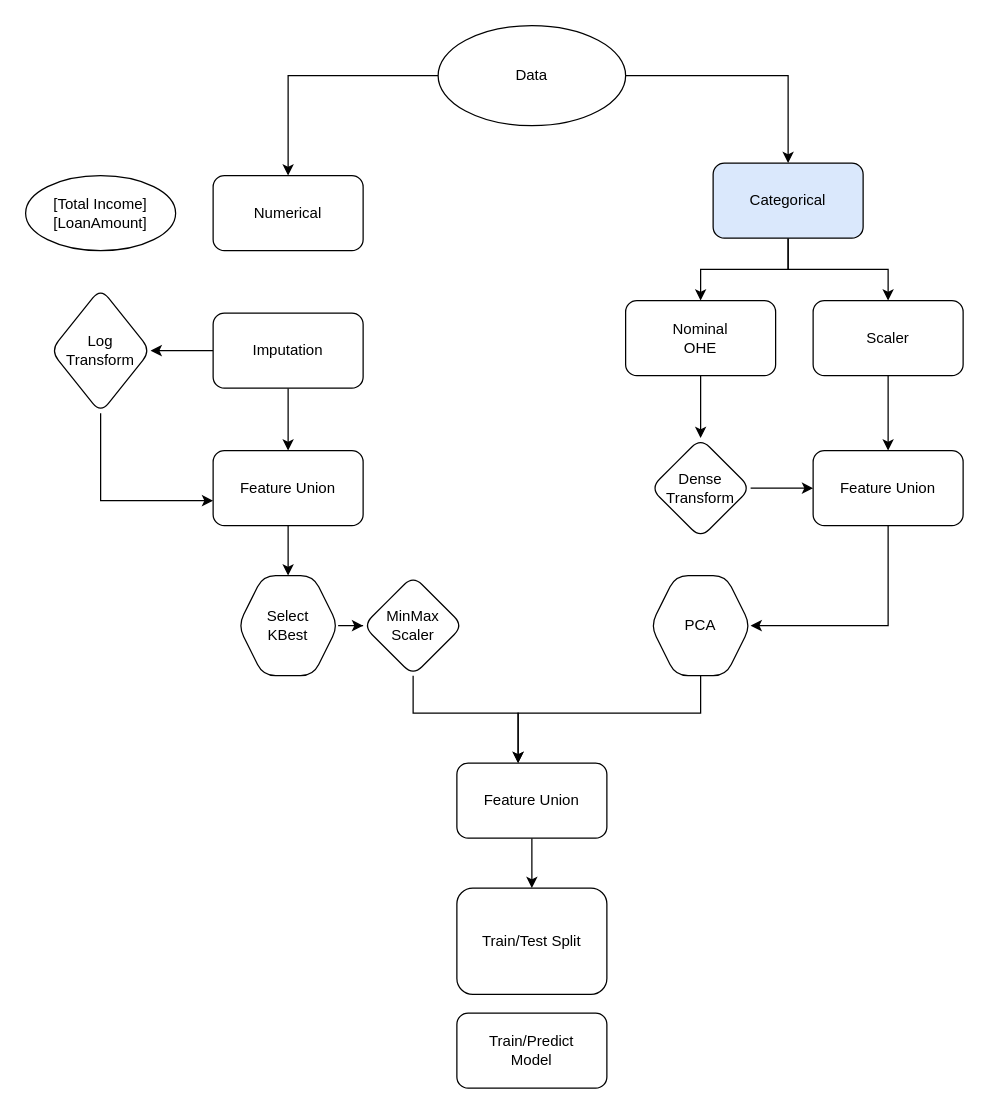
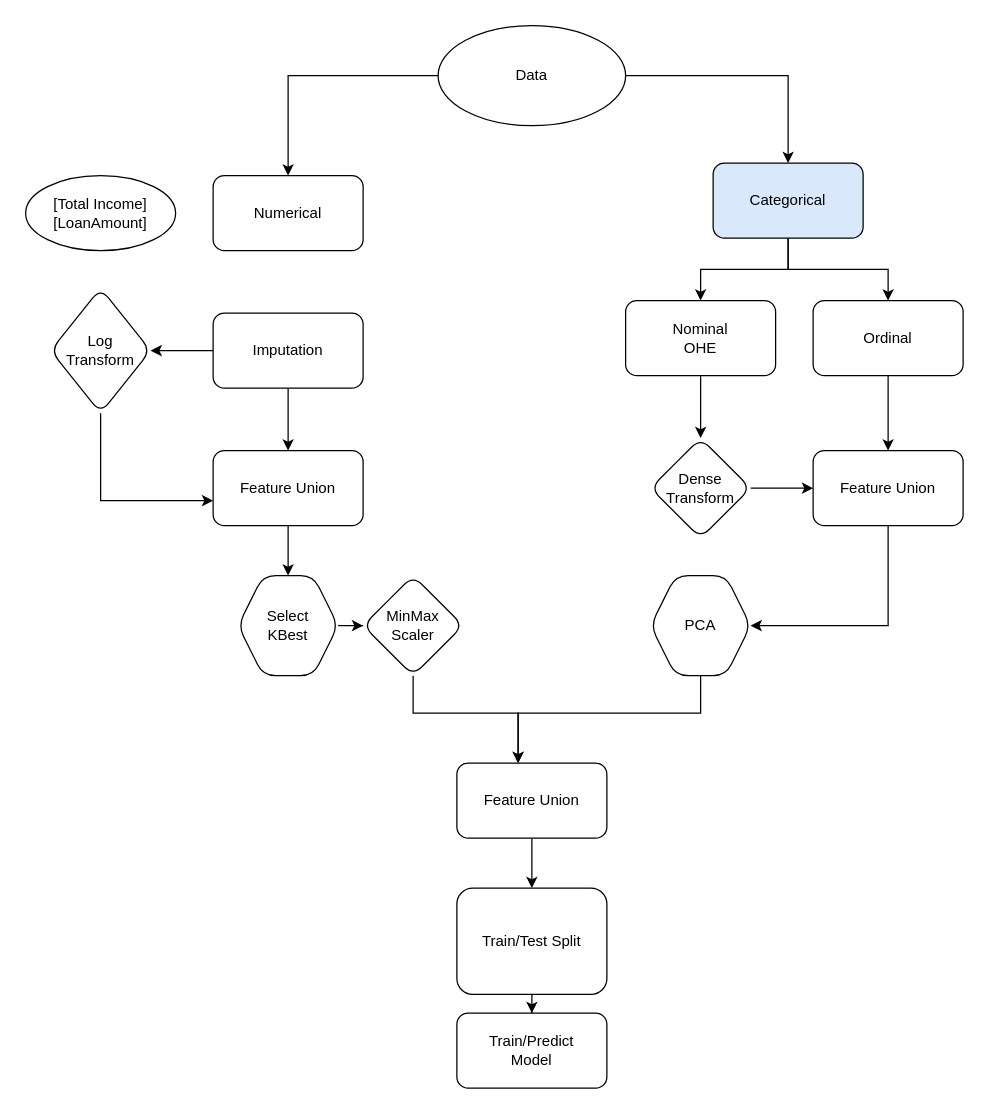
(888, 338) -> (888, 338)
none -> (532, 1003)
